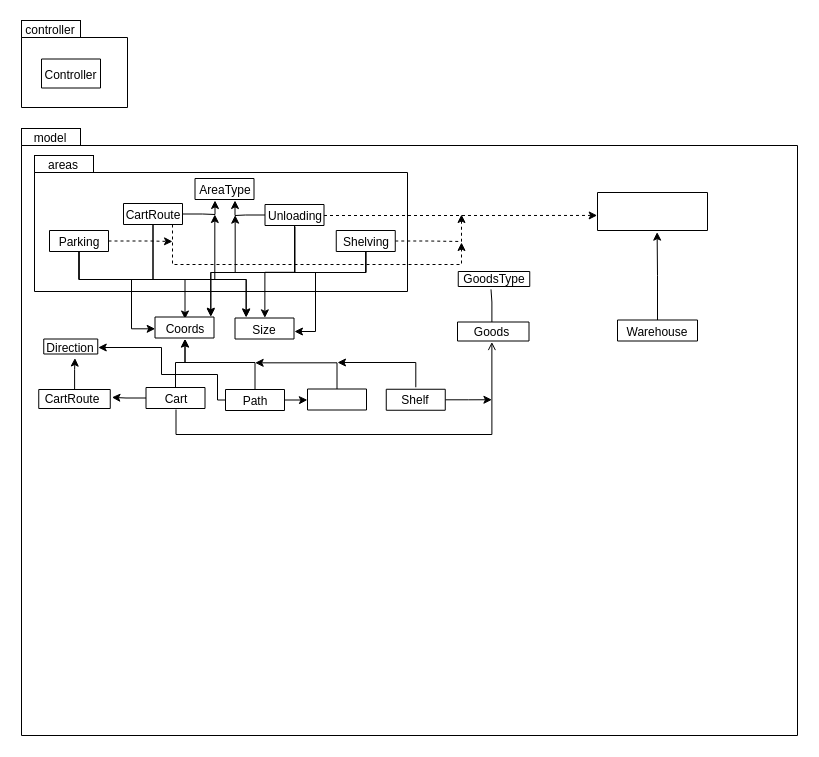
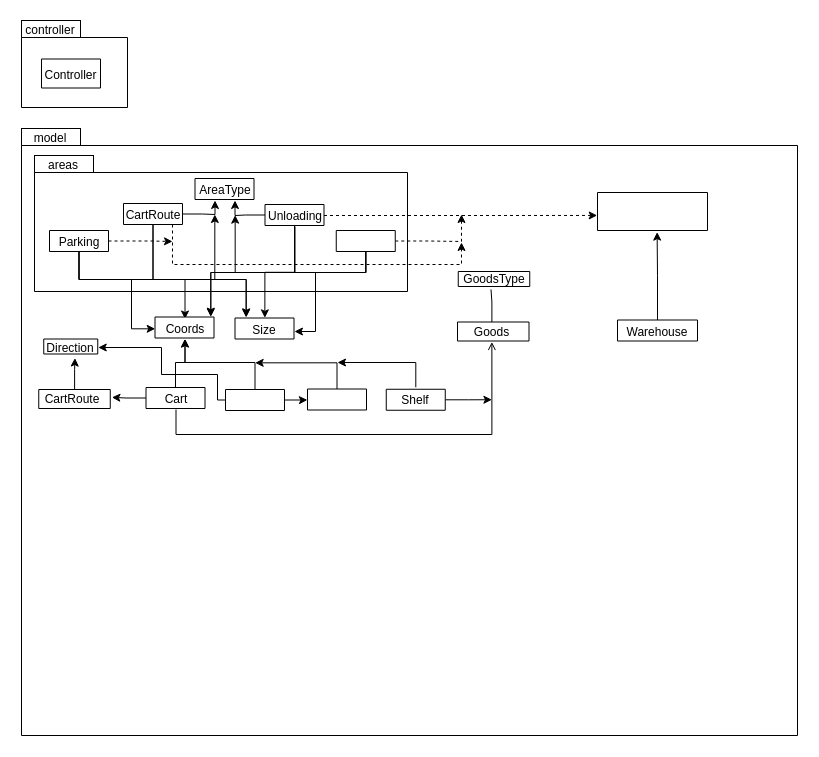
(366, 243) -> none
(256, 402) -> none
